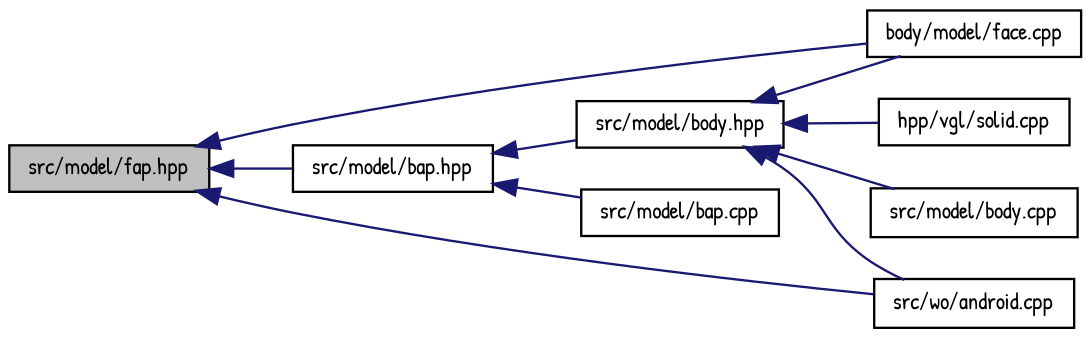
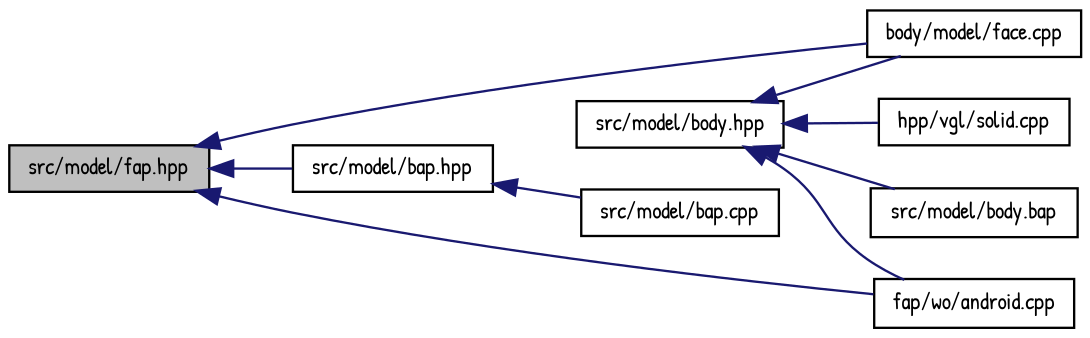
(546, 145) -> none
(974, 213) -> (974, 213)
(974, 303) -> (974, 303)
